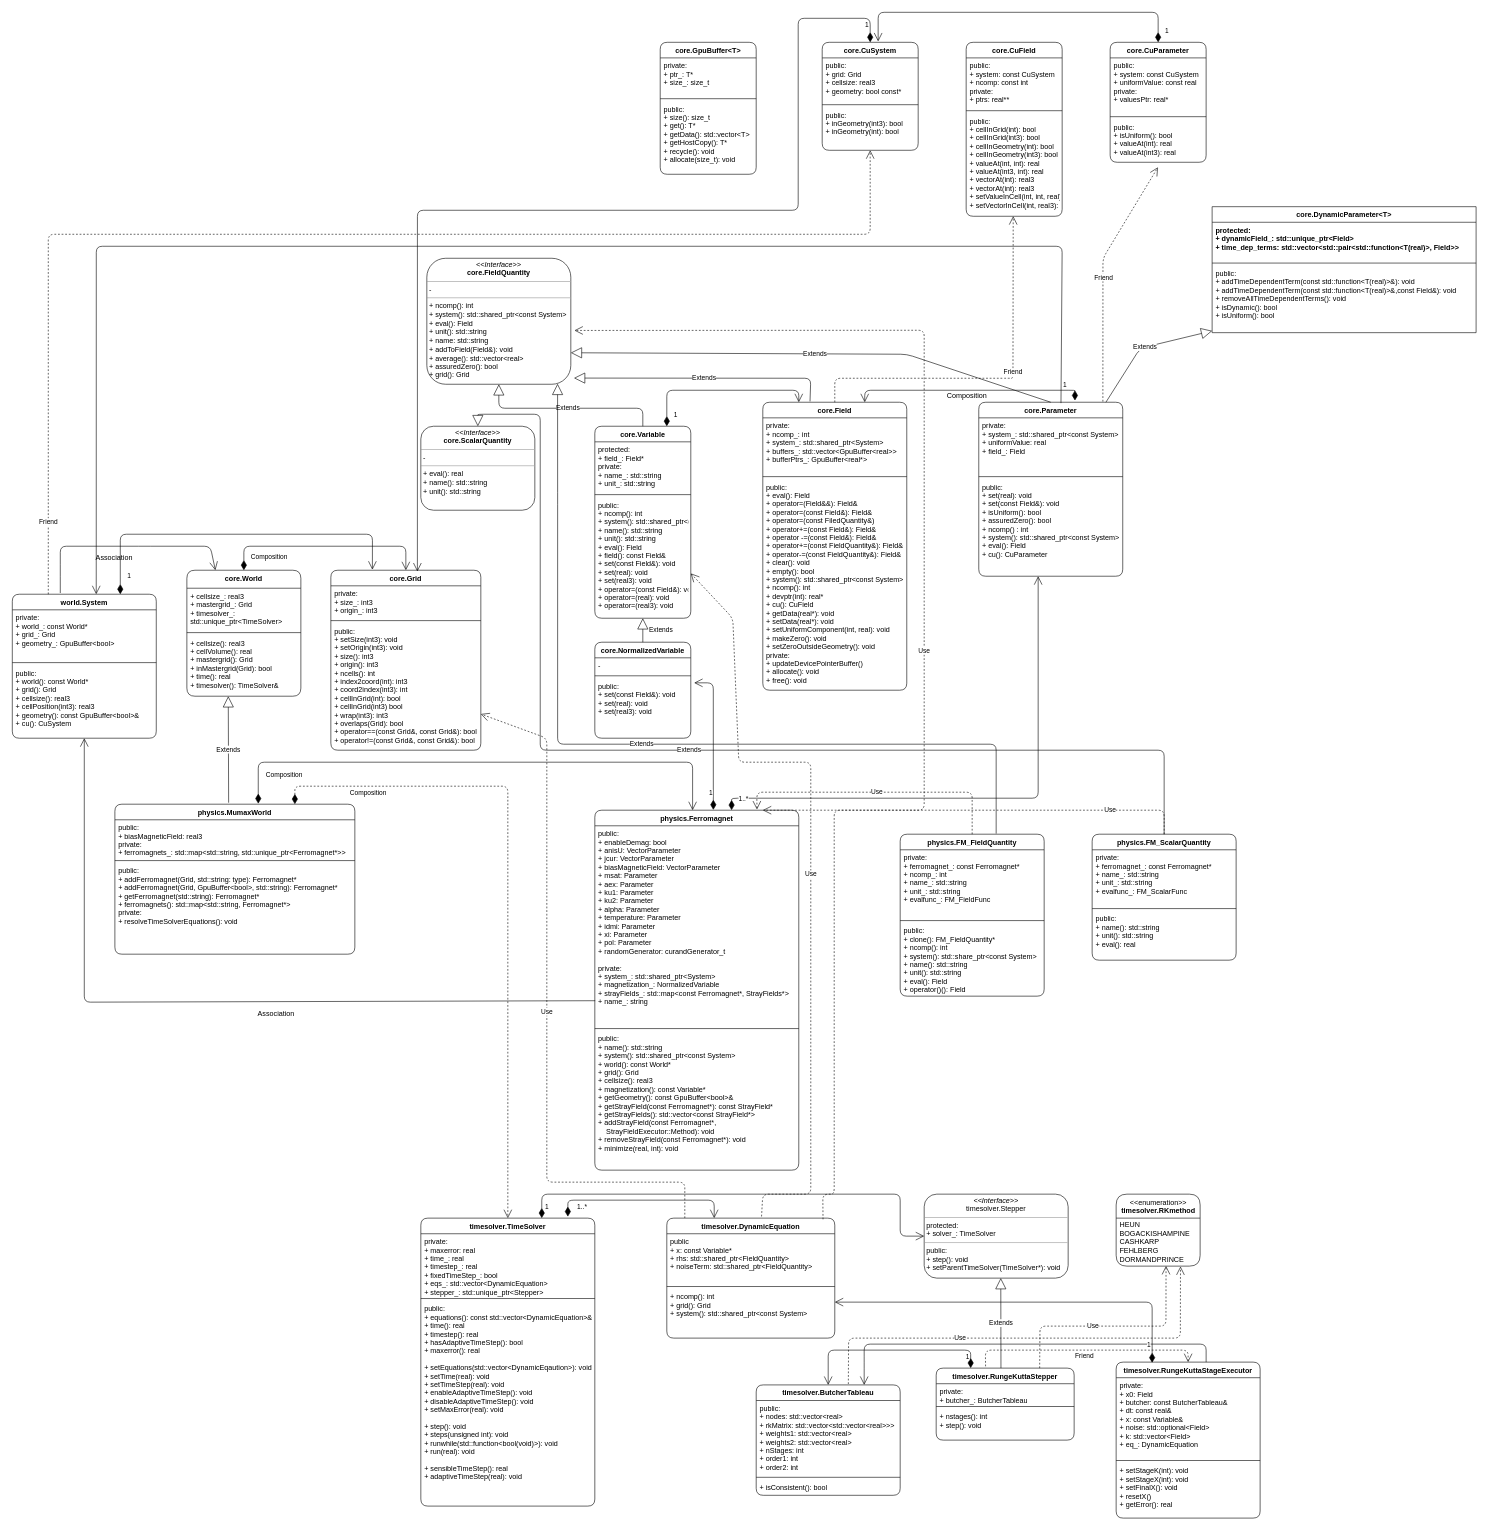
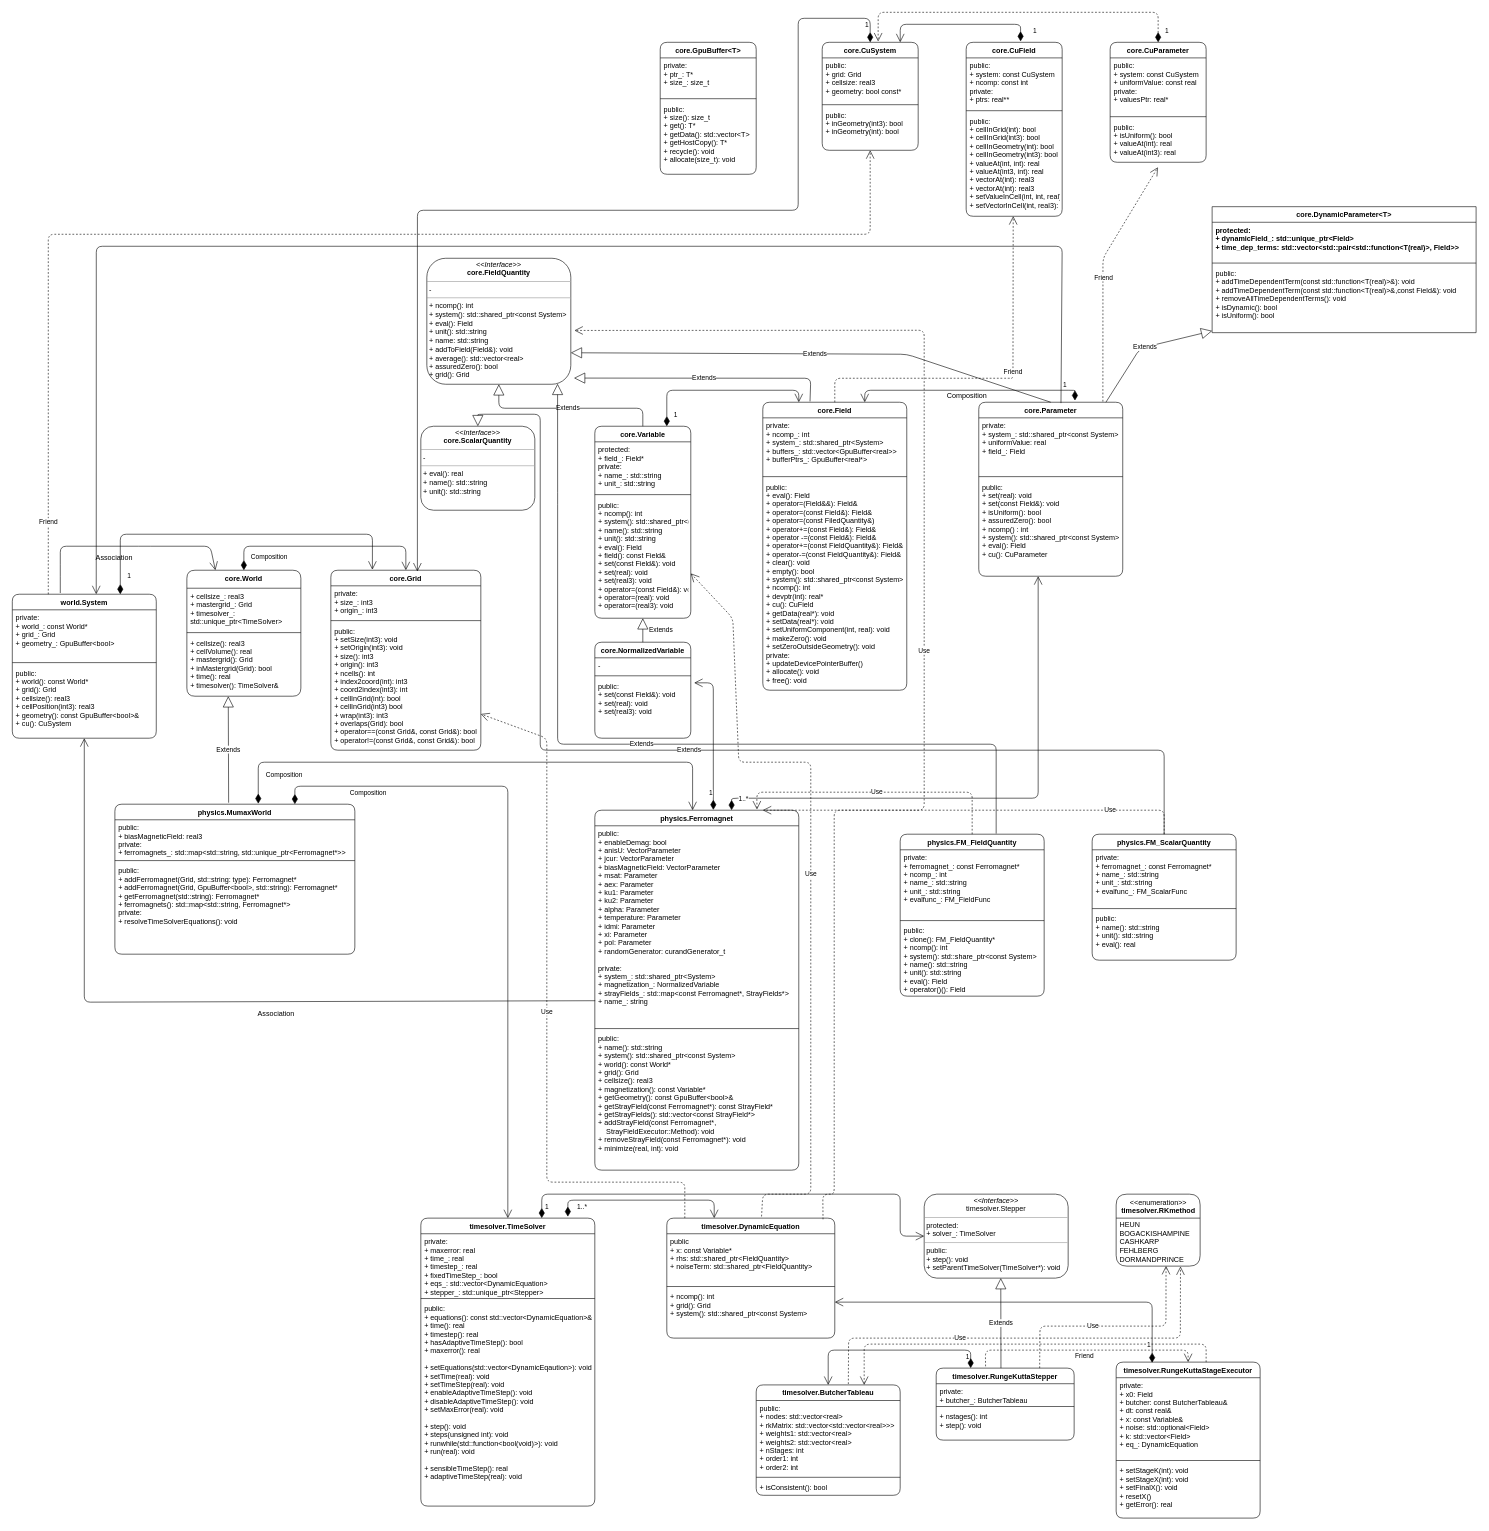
(1015, 12) -> (1015, 12)
none -> (900, 29)
(508, 891) -> (508, 891)
(1026, 1344) -> (1026, 1344)
